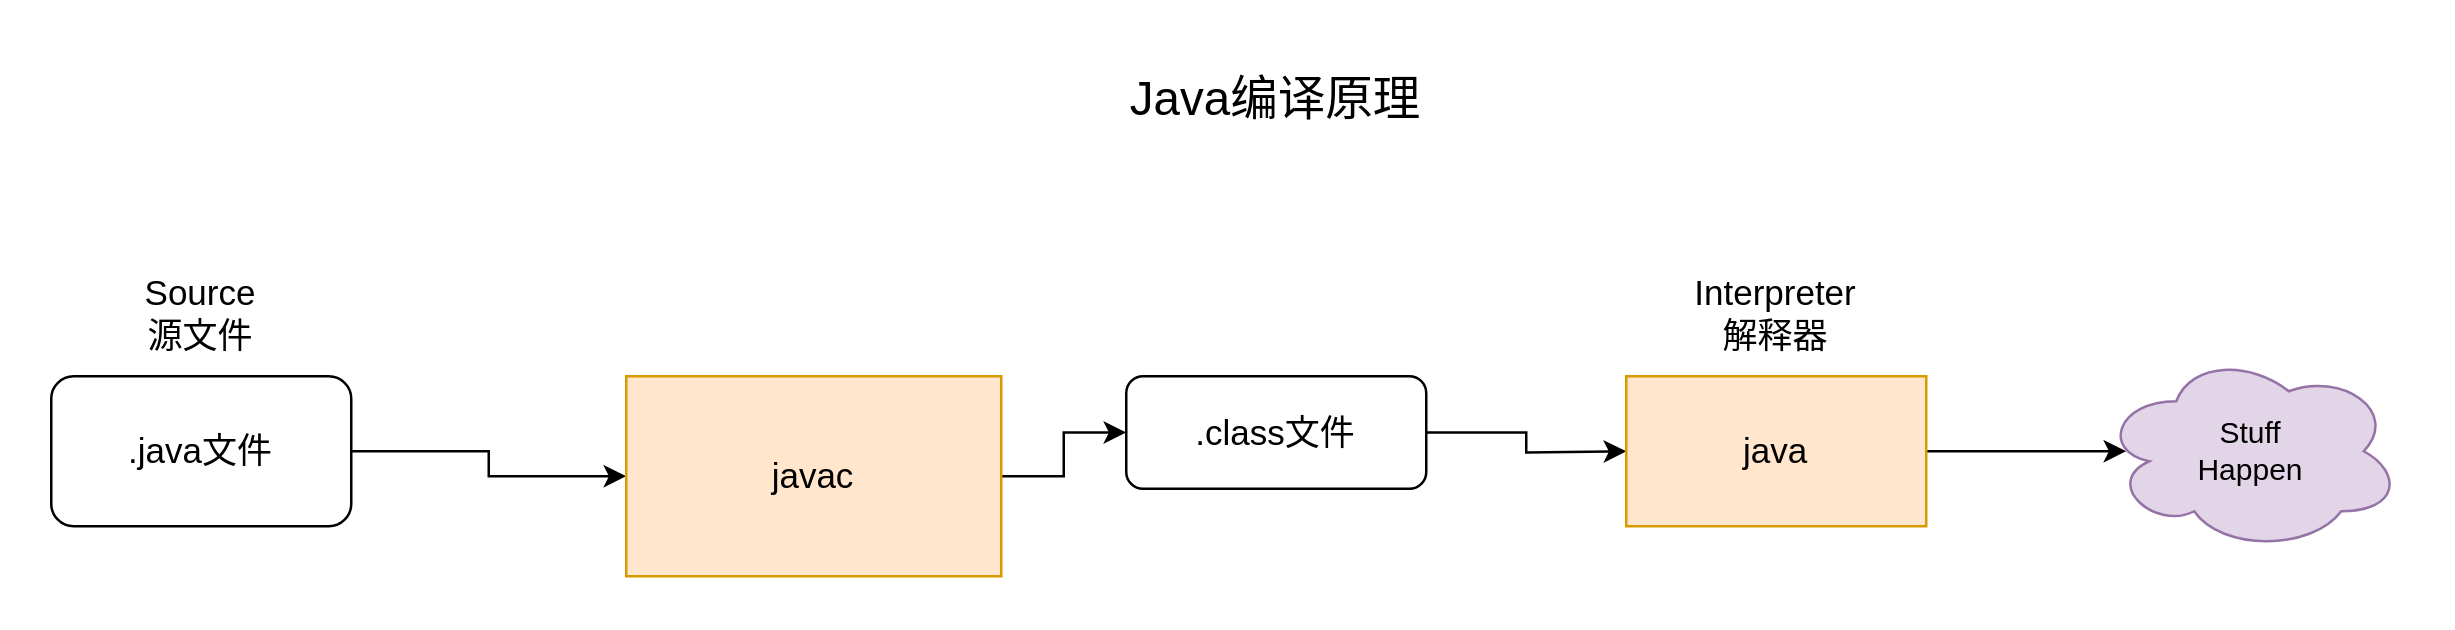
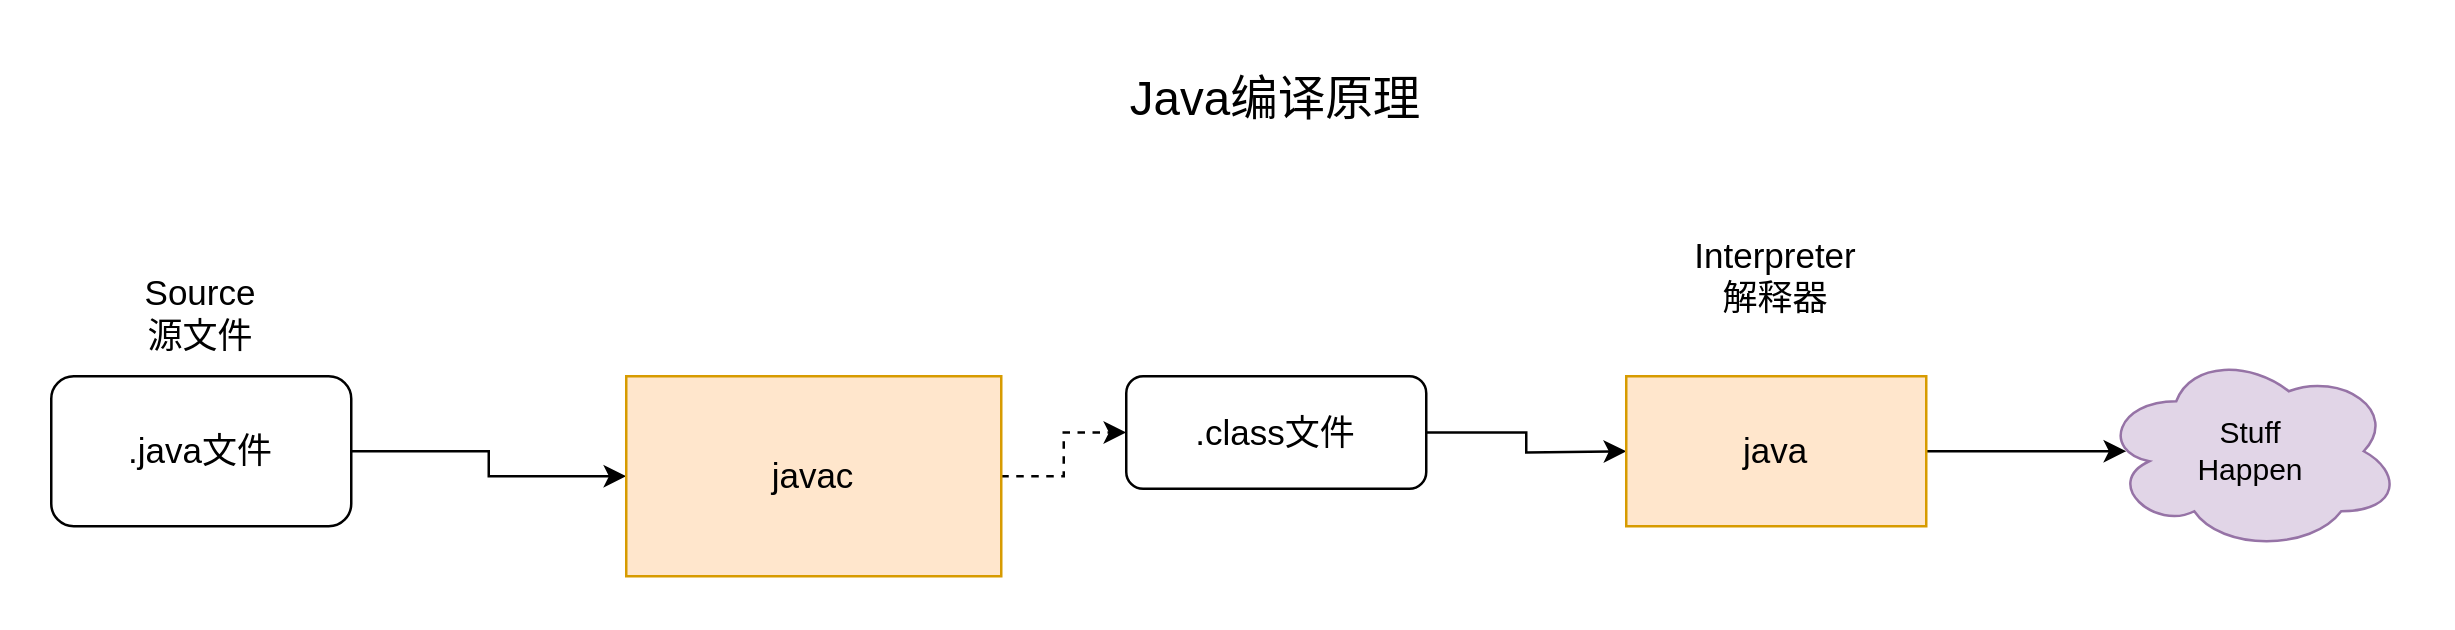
(1776, 314) -> (1776, 276)
(1064, 462) -> (1064, 462)
